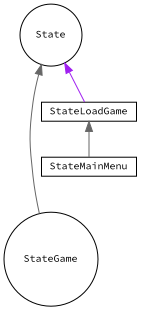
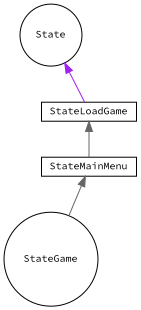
(30, 144) -> (75, 201)
